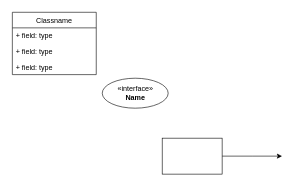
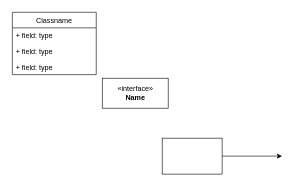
(135, 93) -> (135, 93)
